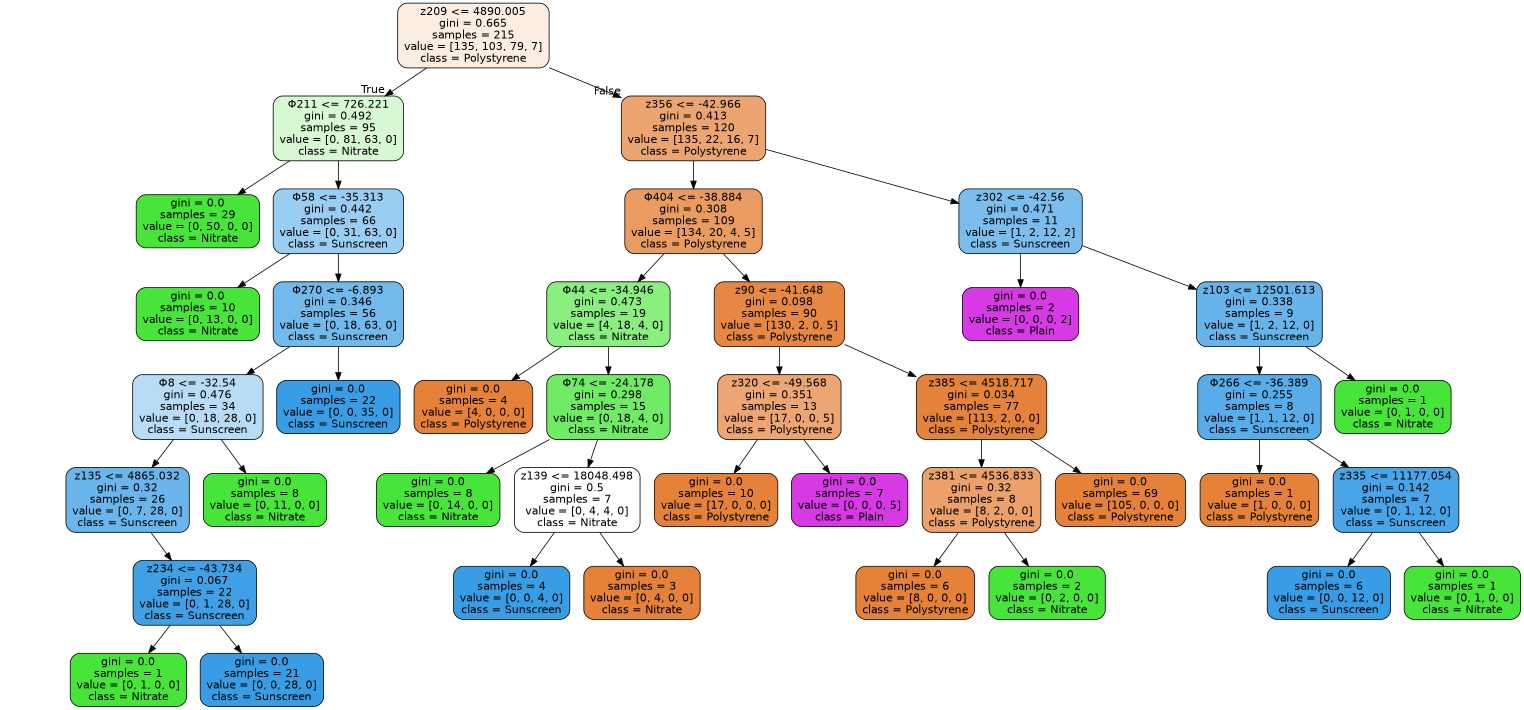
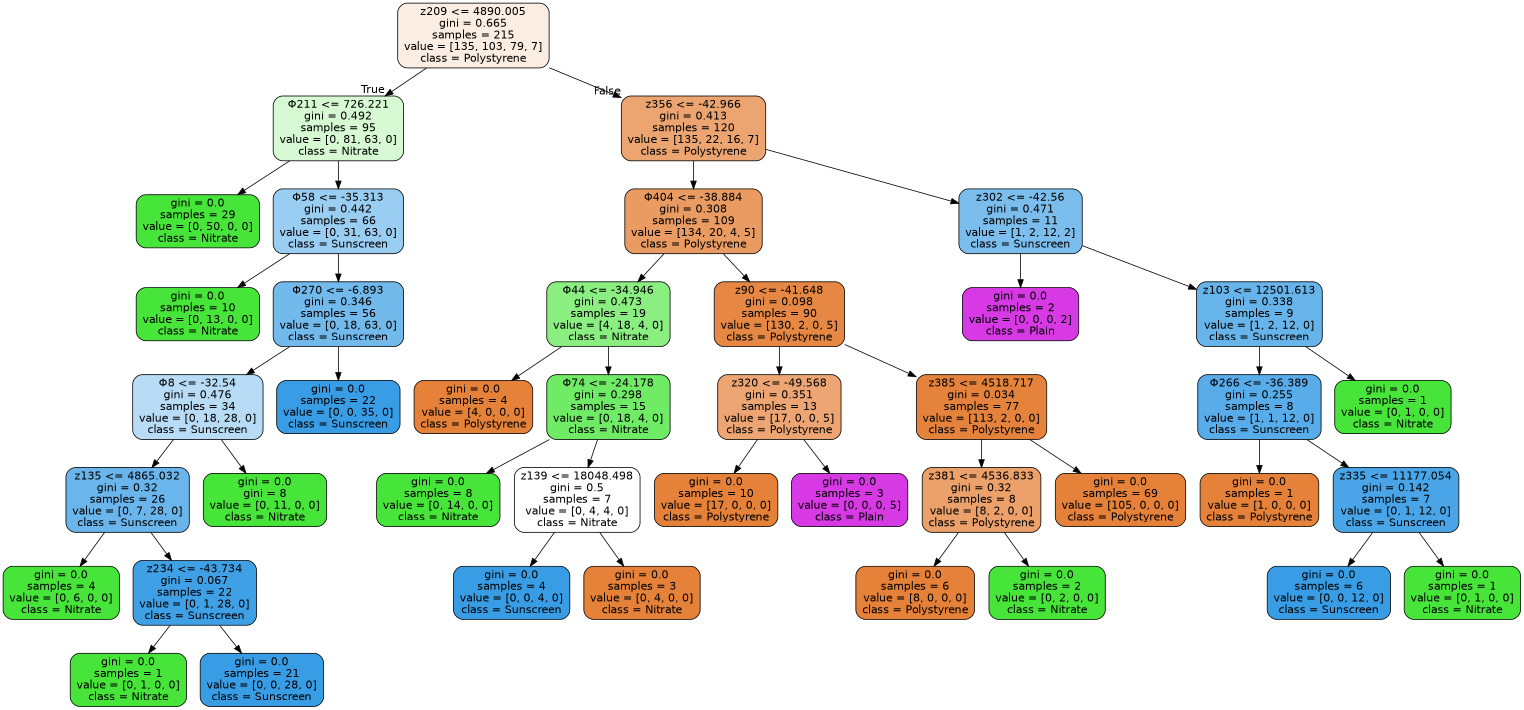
(265, 500) -> (265, 500)
(850, 500) -> (850, 500)
none -> (61, 593)
